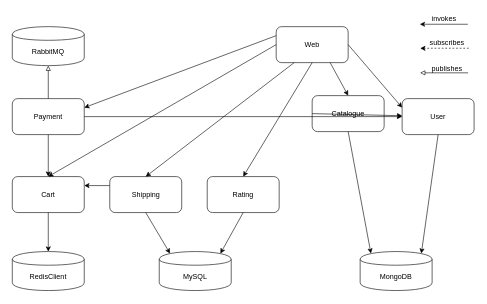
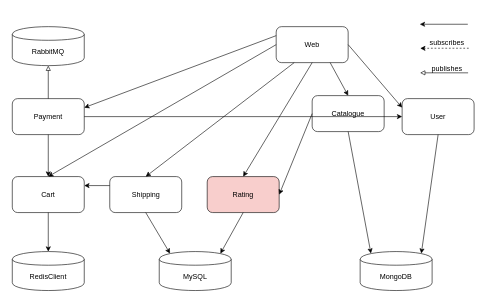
(444, 19) -> none
(335, 114) -> (297, 152)
(243, 194) -> (243, 194)
